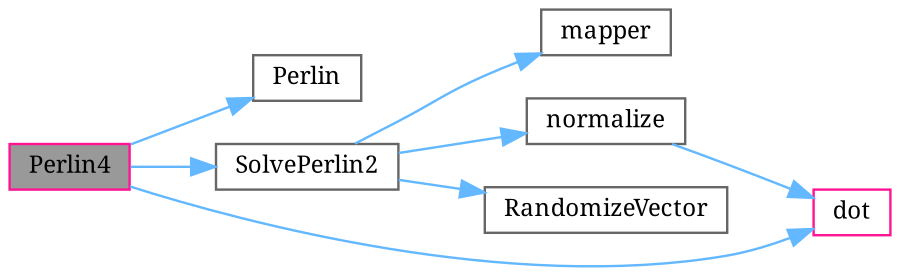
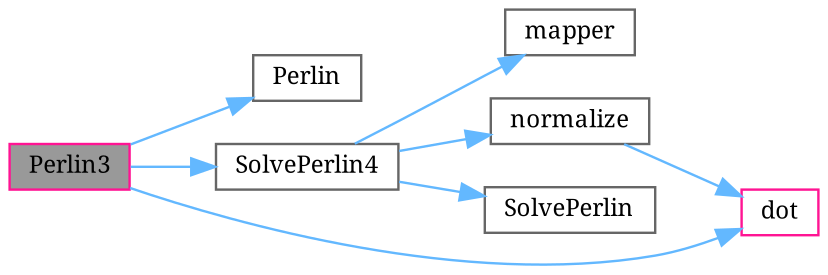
(70, 167) -> (70, 167)
(307, 167) -> (307, 167)
(606, 210) -> (570, 210)
